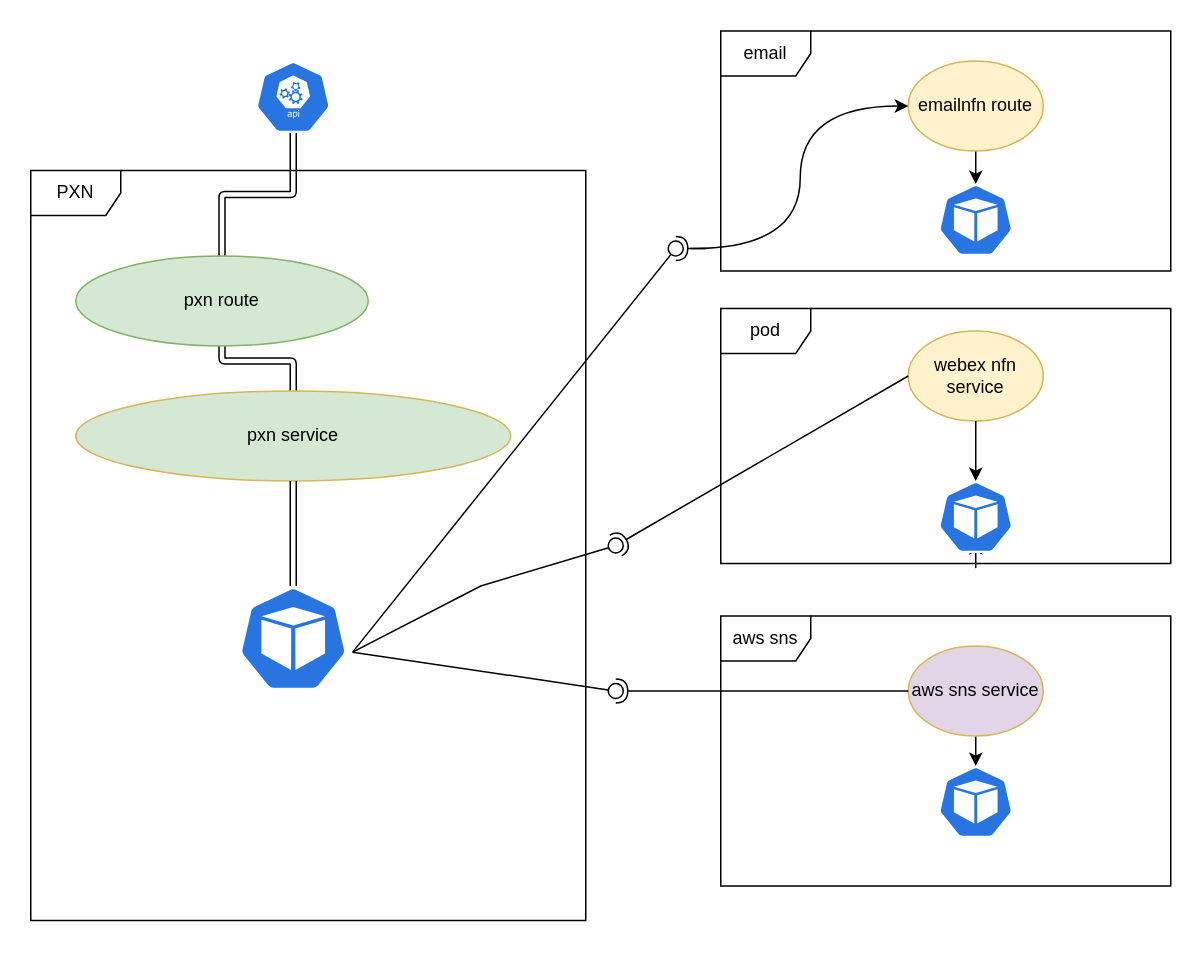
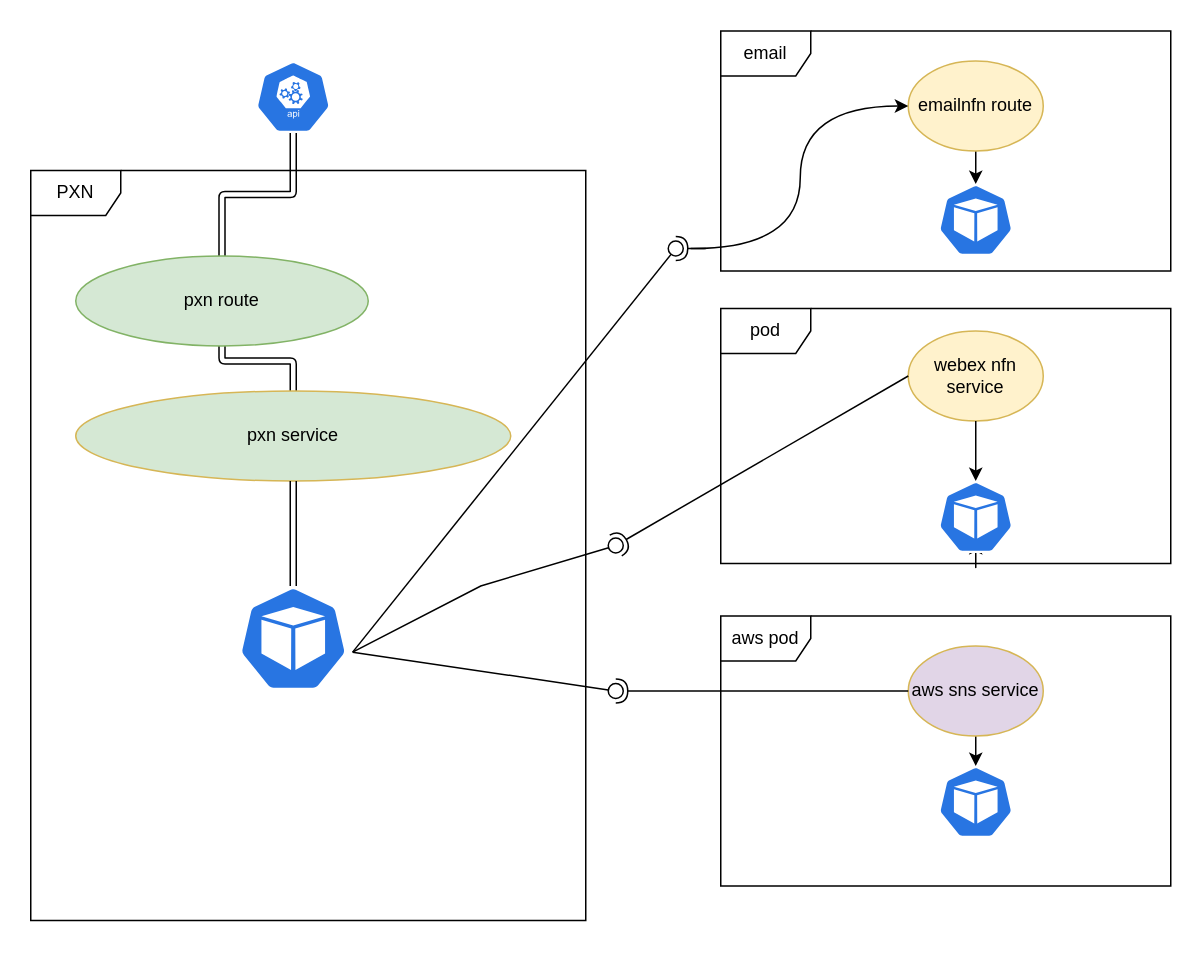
(766, 638) -> (766, 638)
